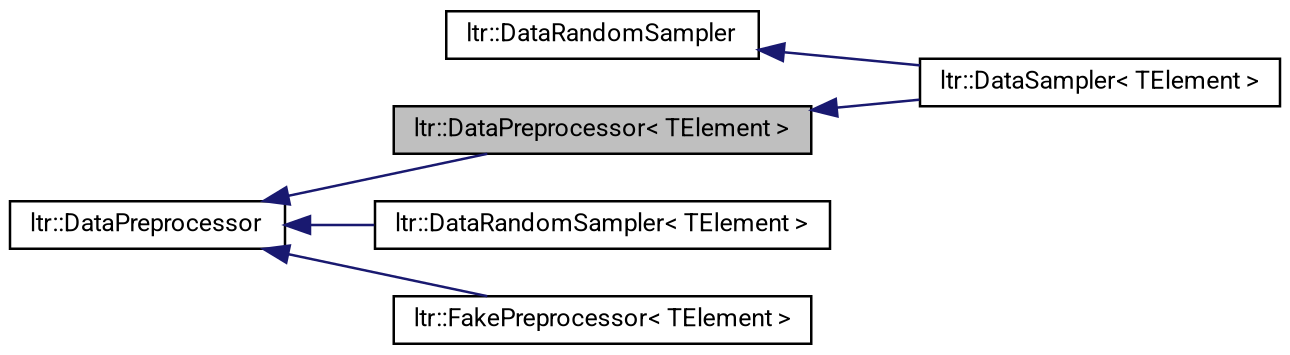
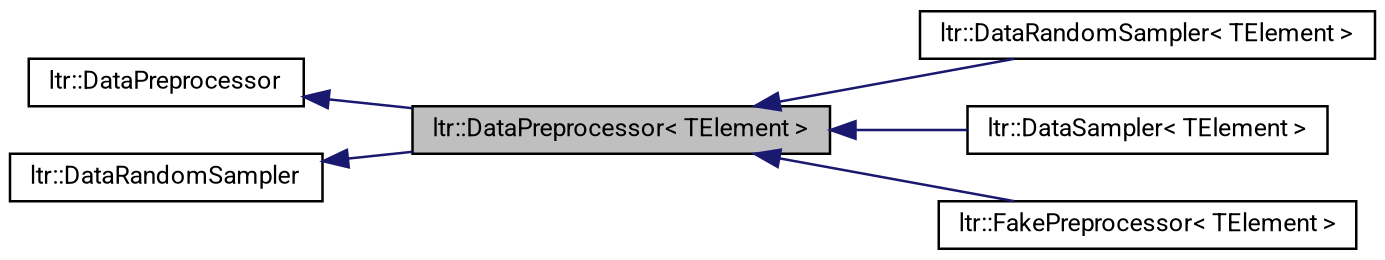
(852, 59) -> (380, 155)
(342, 225) -> (897, 80)
(388, 275) -> (897, 180)
